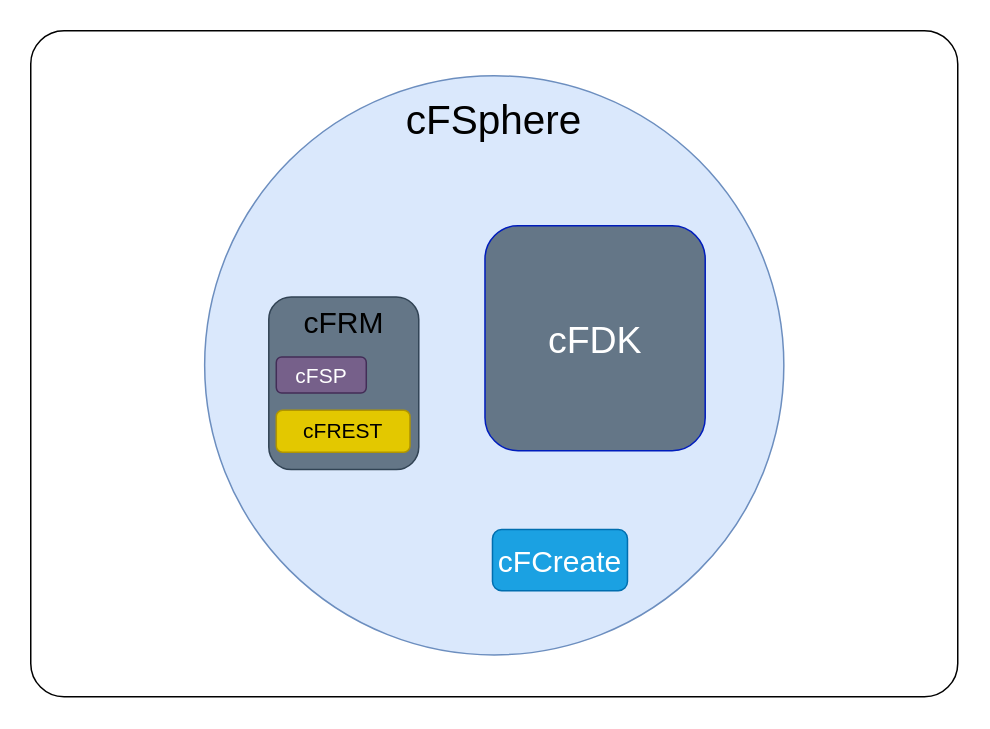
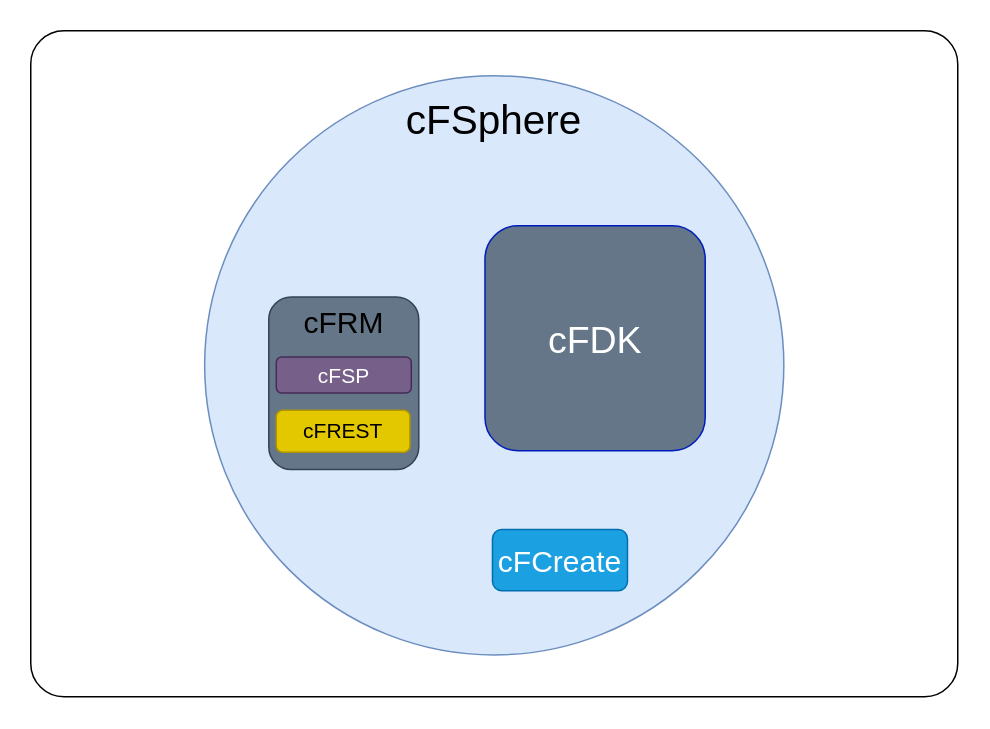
(321, 375) -> (344, 375)
